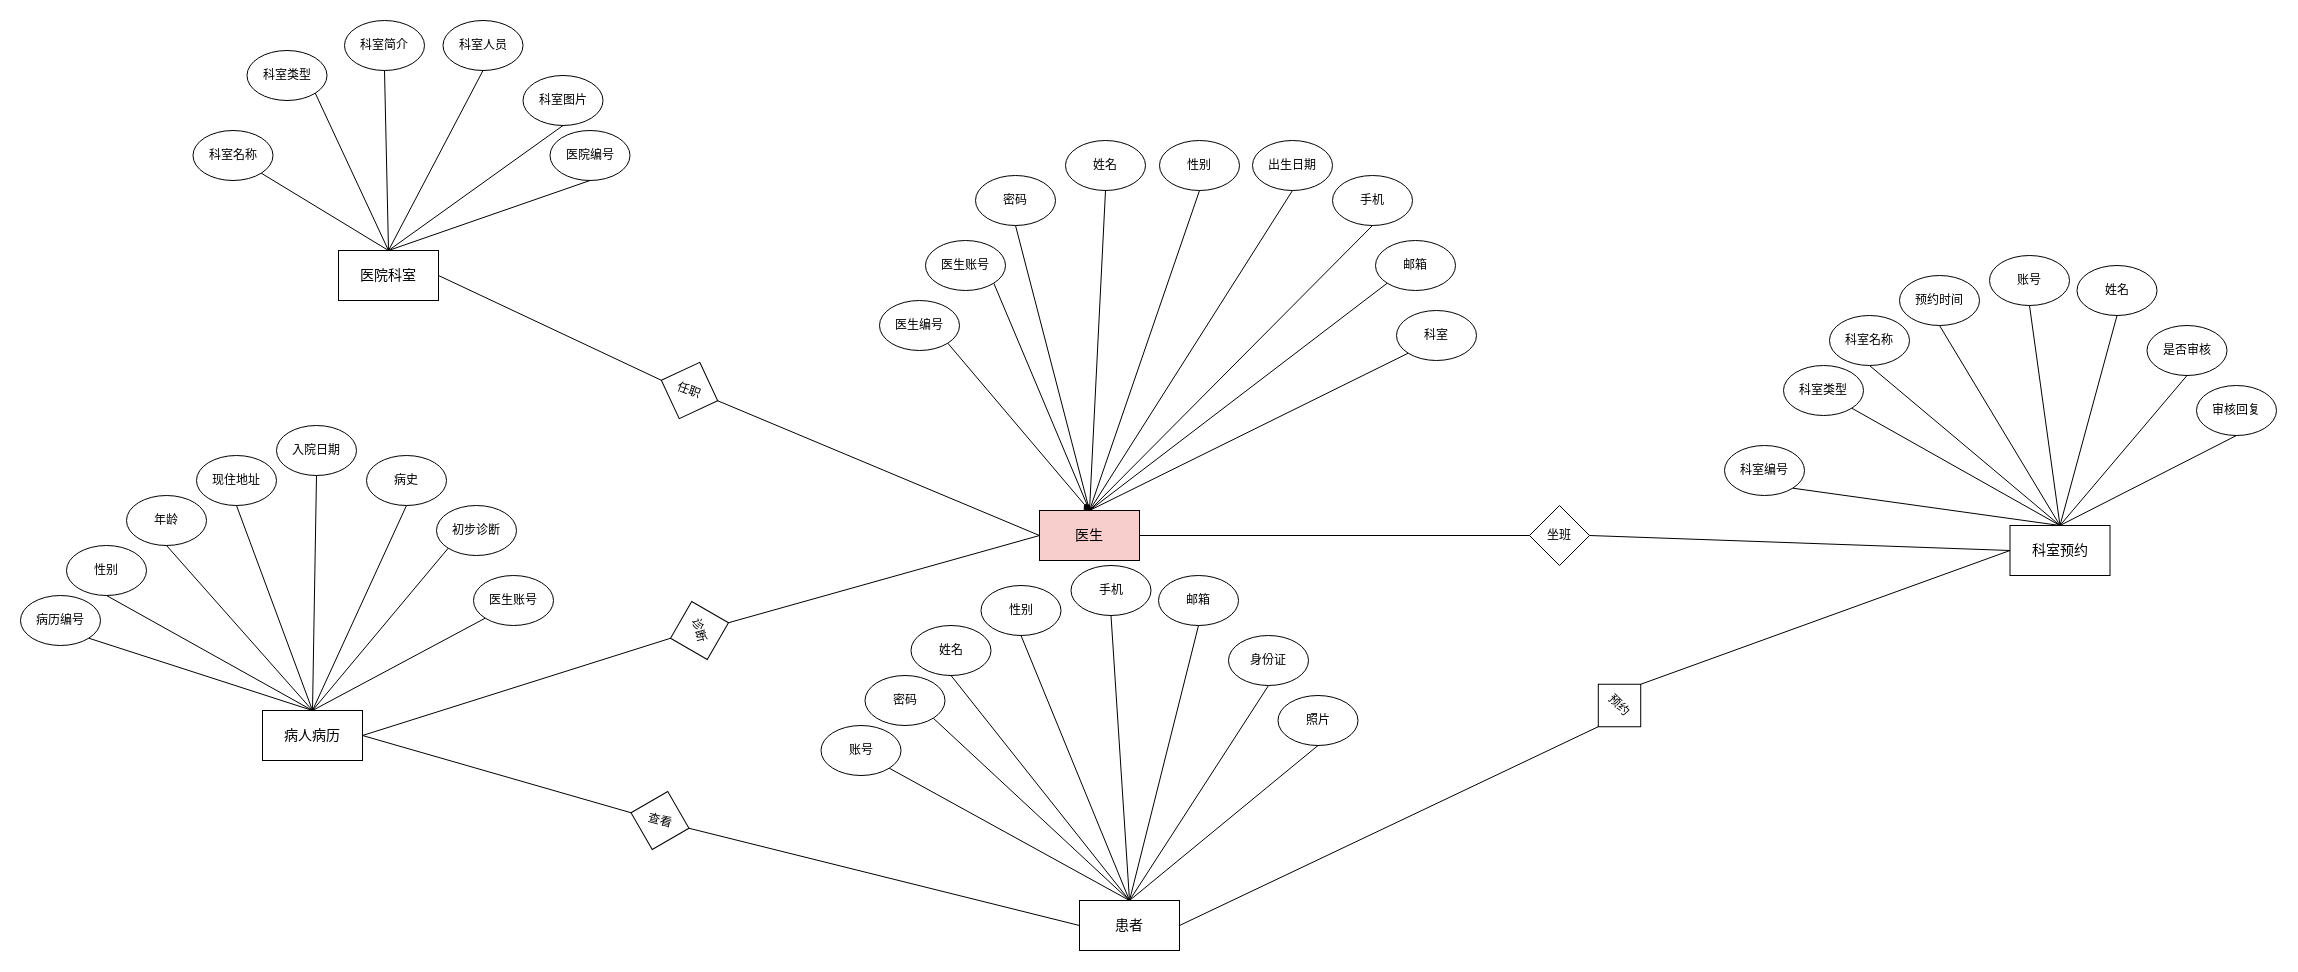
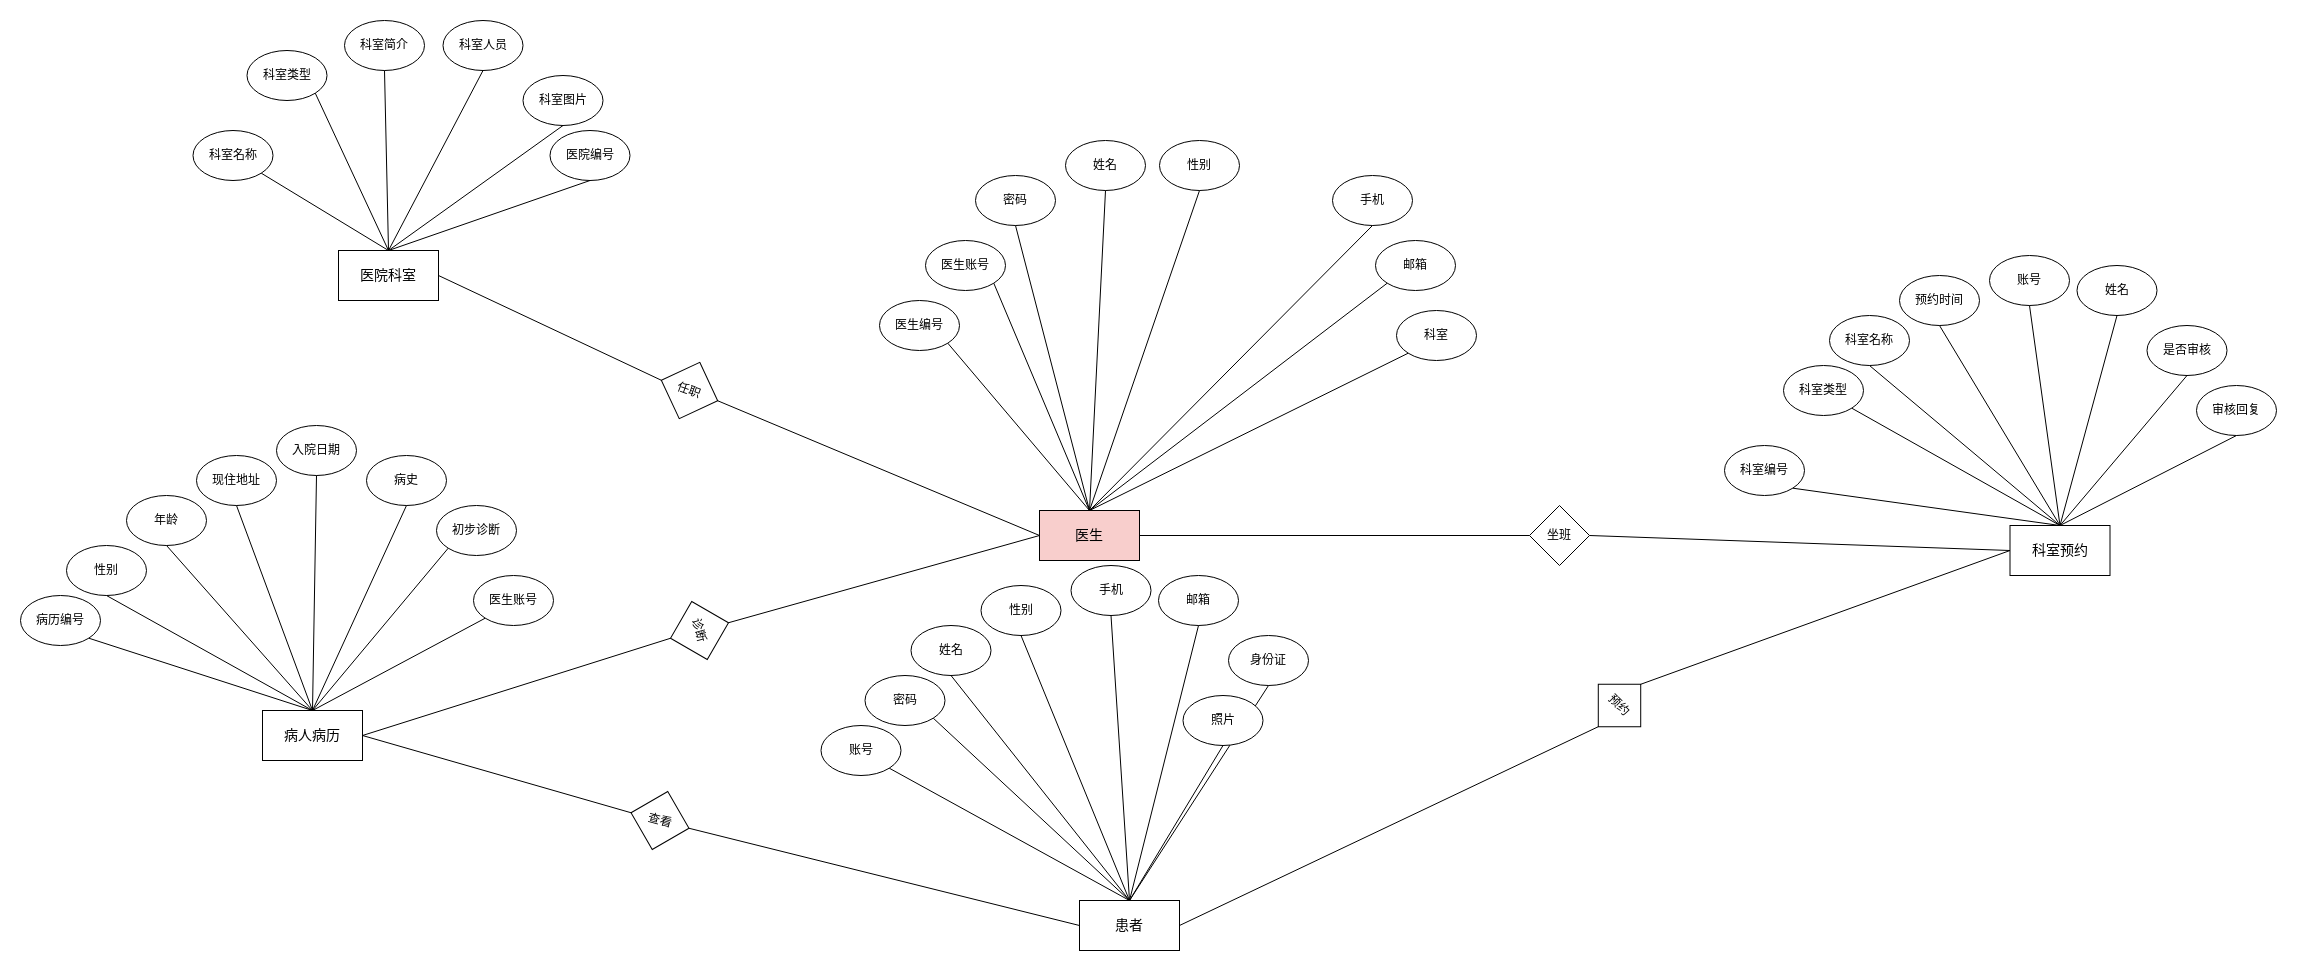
(1293, 166) -> none
(1194, 346) -> none
(1083, 503) -> (1084, 504)
(1318, 721) -> (1223, 721)
